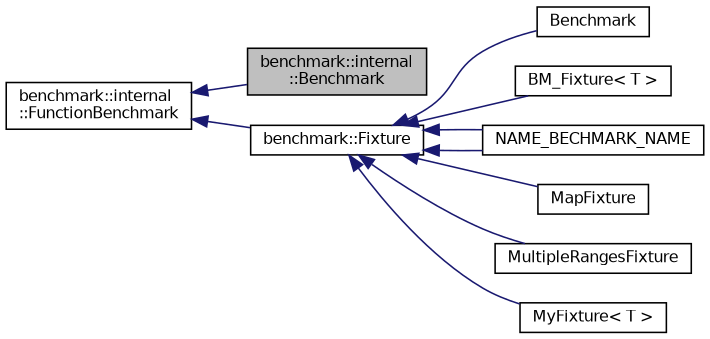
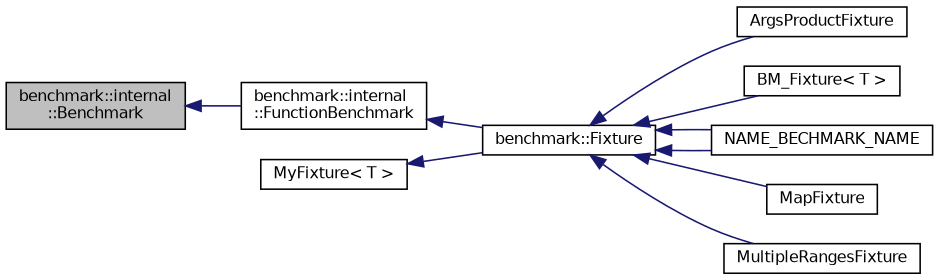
(593, 22) -> (822, 22)
(227, 87) -> (221, 106)
(430, 248) -> (453, 157)
